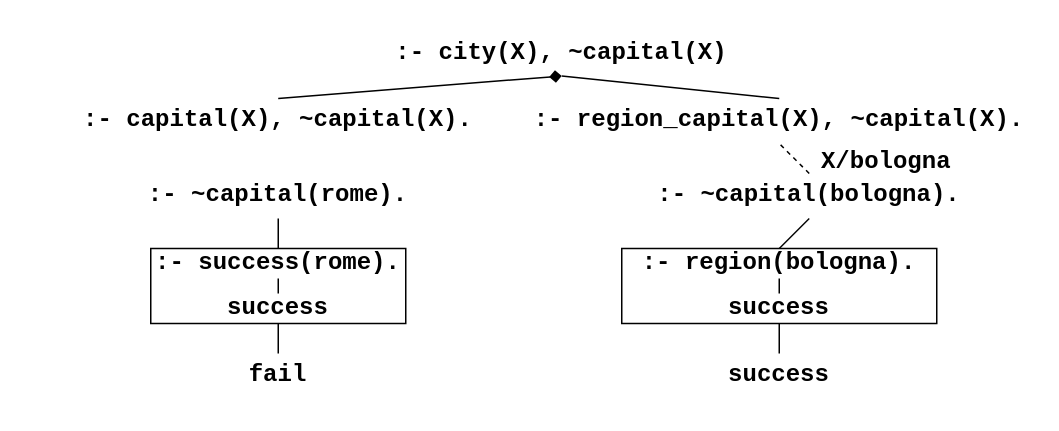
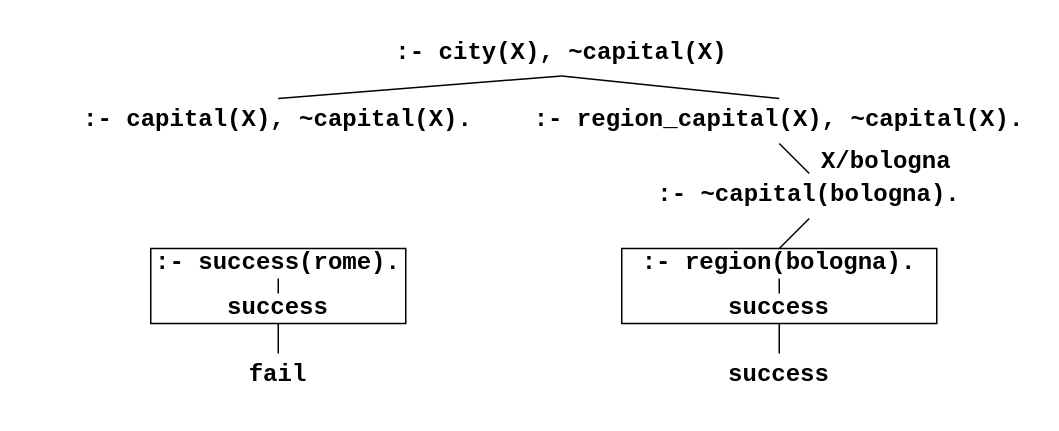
(549, 77) -> (554, 76)
(794, 158) -> (794, 158)
(278, 196) -> none
(278, 233) -> none
